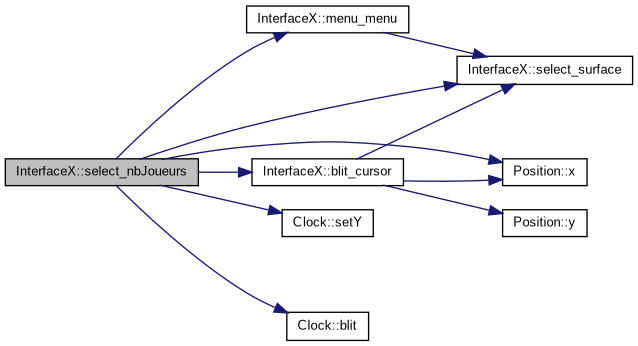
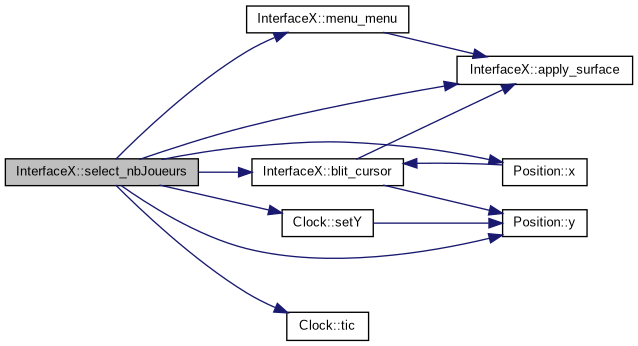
(545, 70) -> (545, 70)
(446, 181) -> (460, 163)
none -> (431, 223)
none -> (297, 257)
(328, 326) -> (328, 326)
